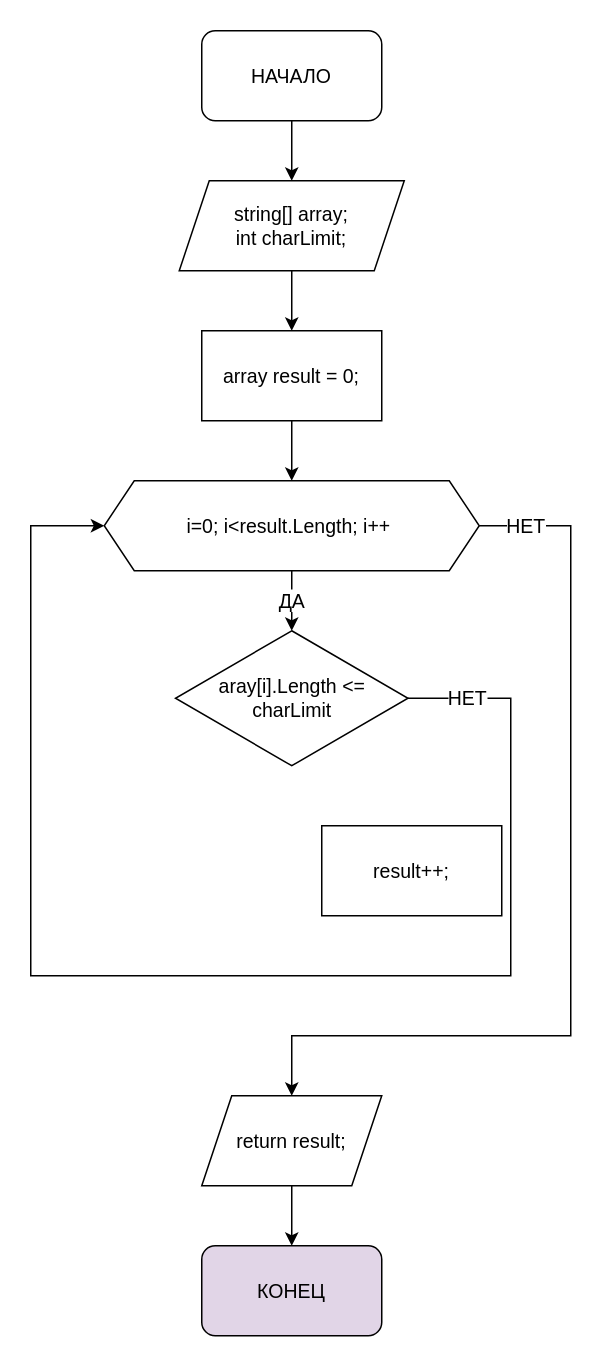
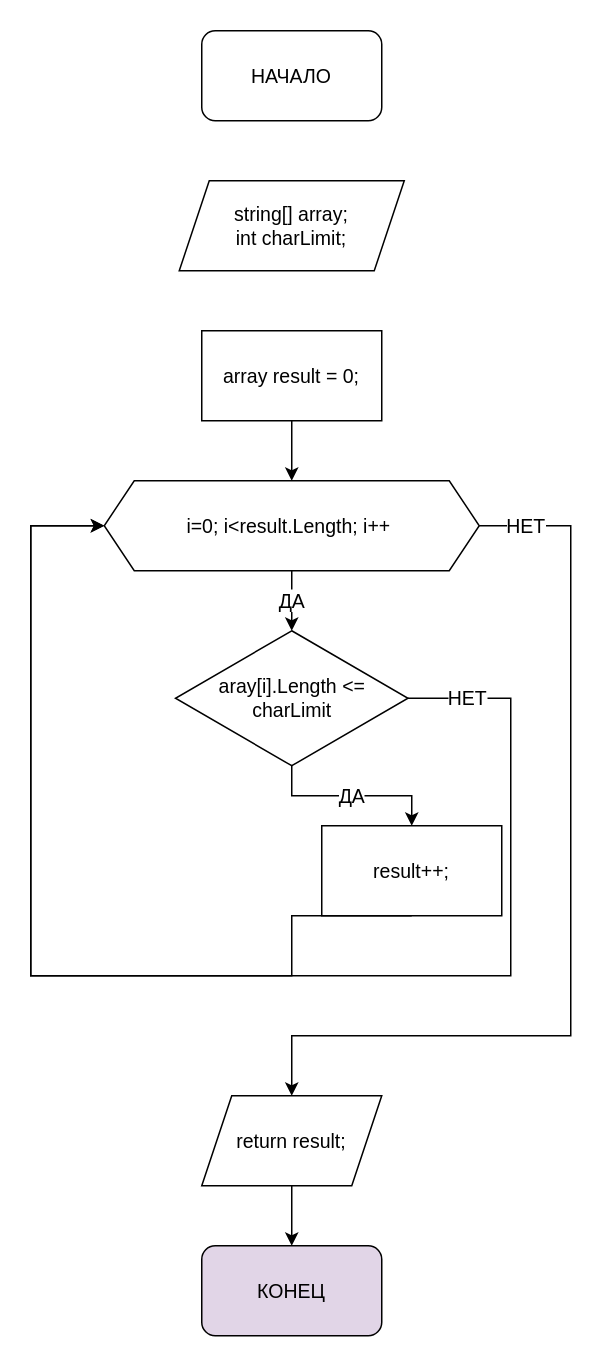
(292, 146) -> none
(292, 296) -> none
none -> (347, 796)
none -> (292, 929)
